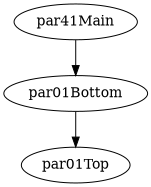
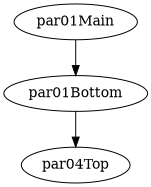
(76, 22) -> (76, 22)
(76, 165) -> (76, 165)
